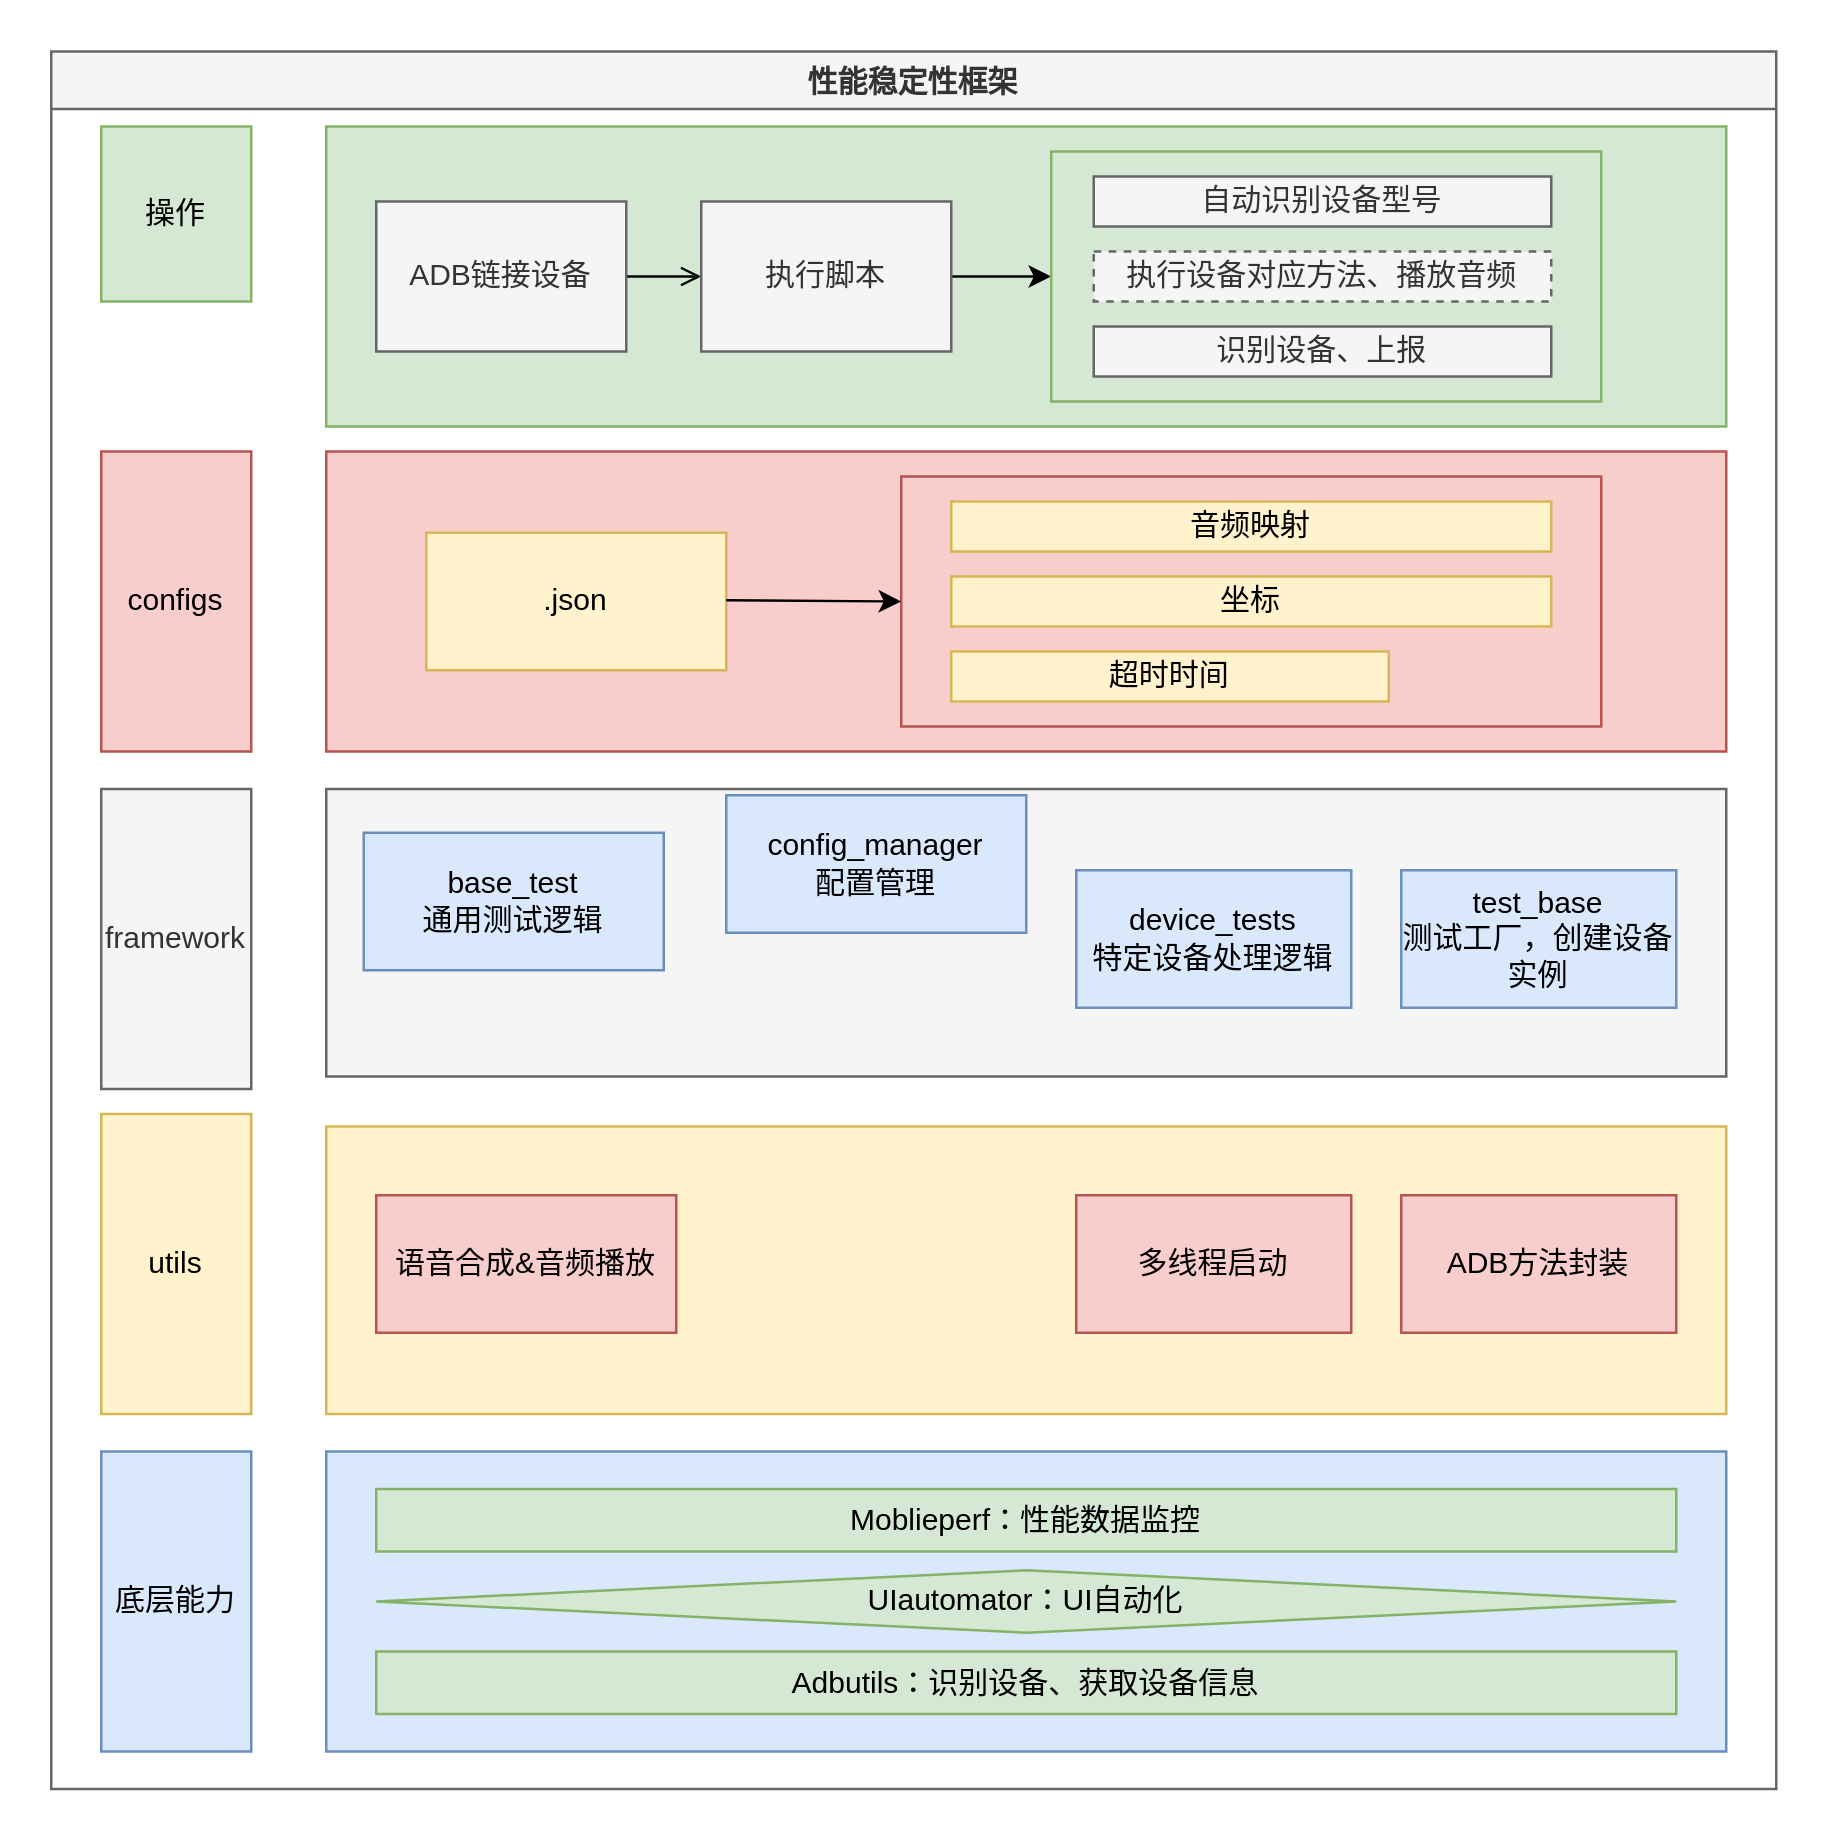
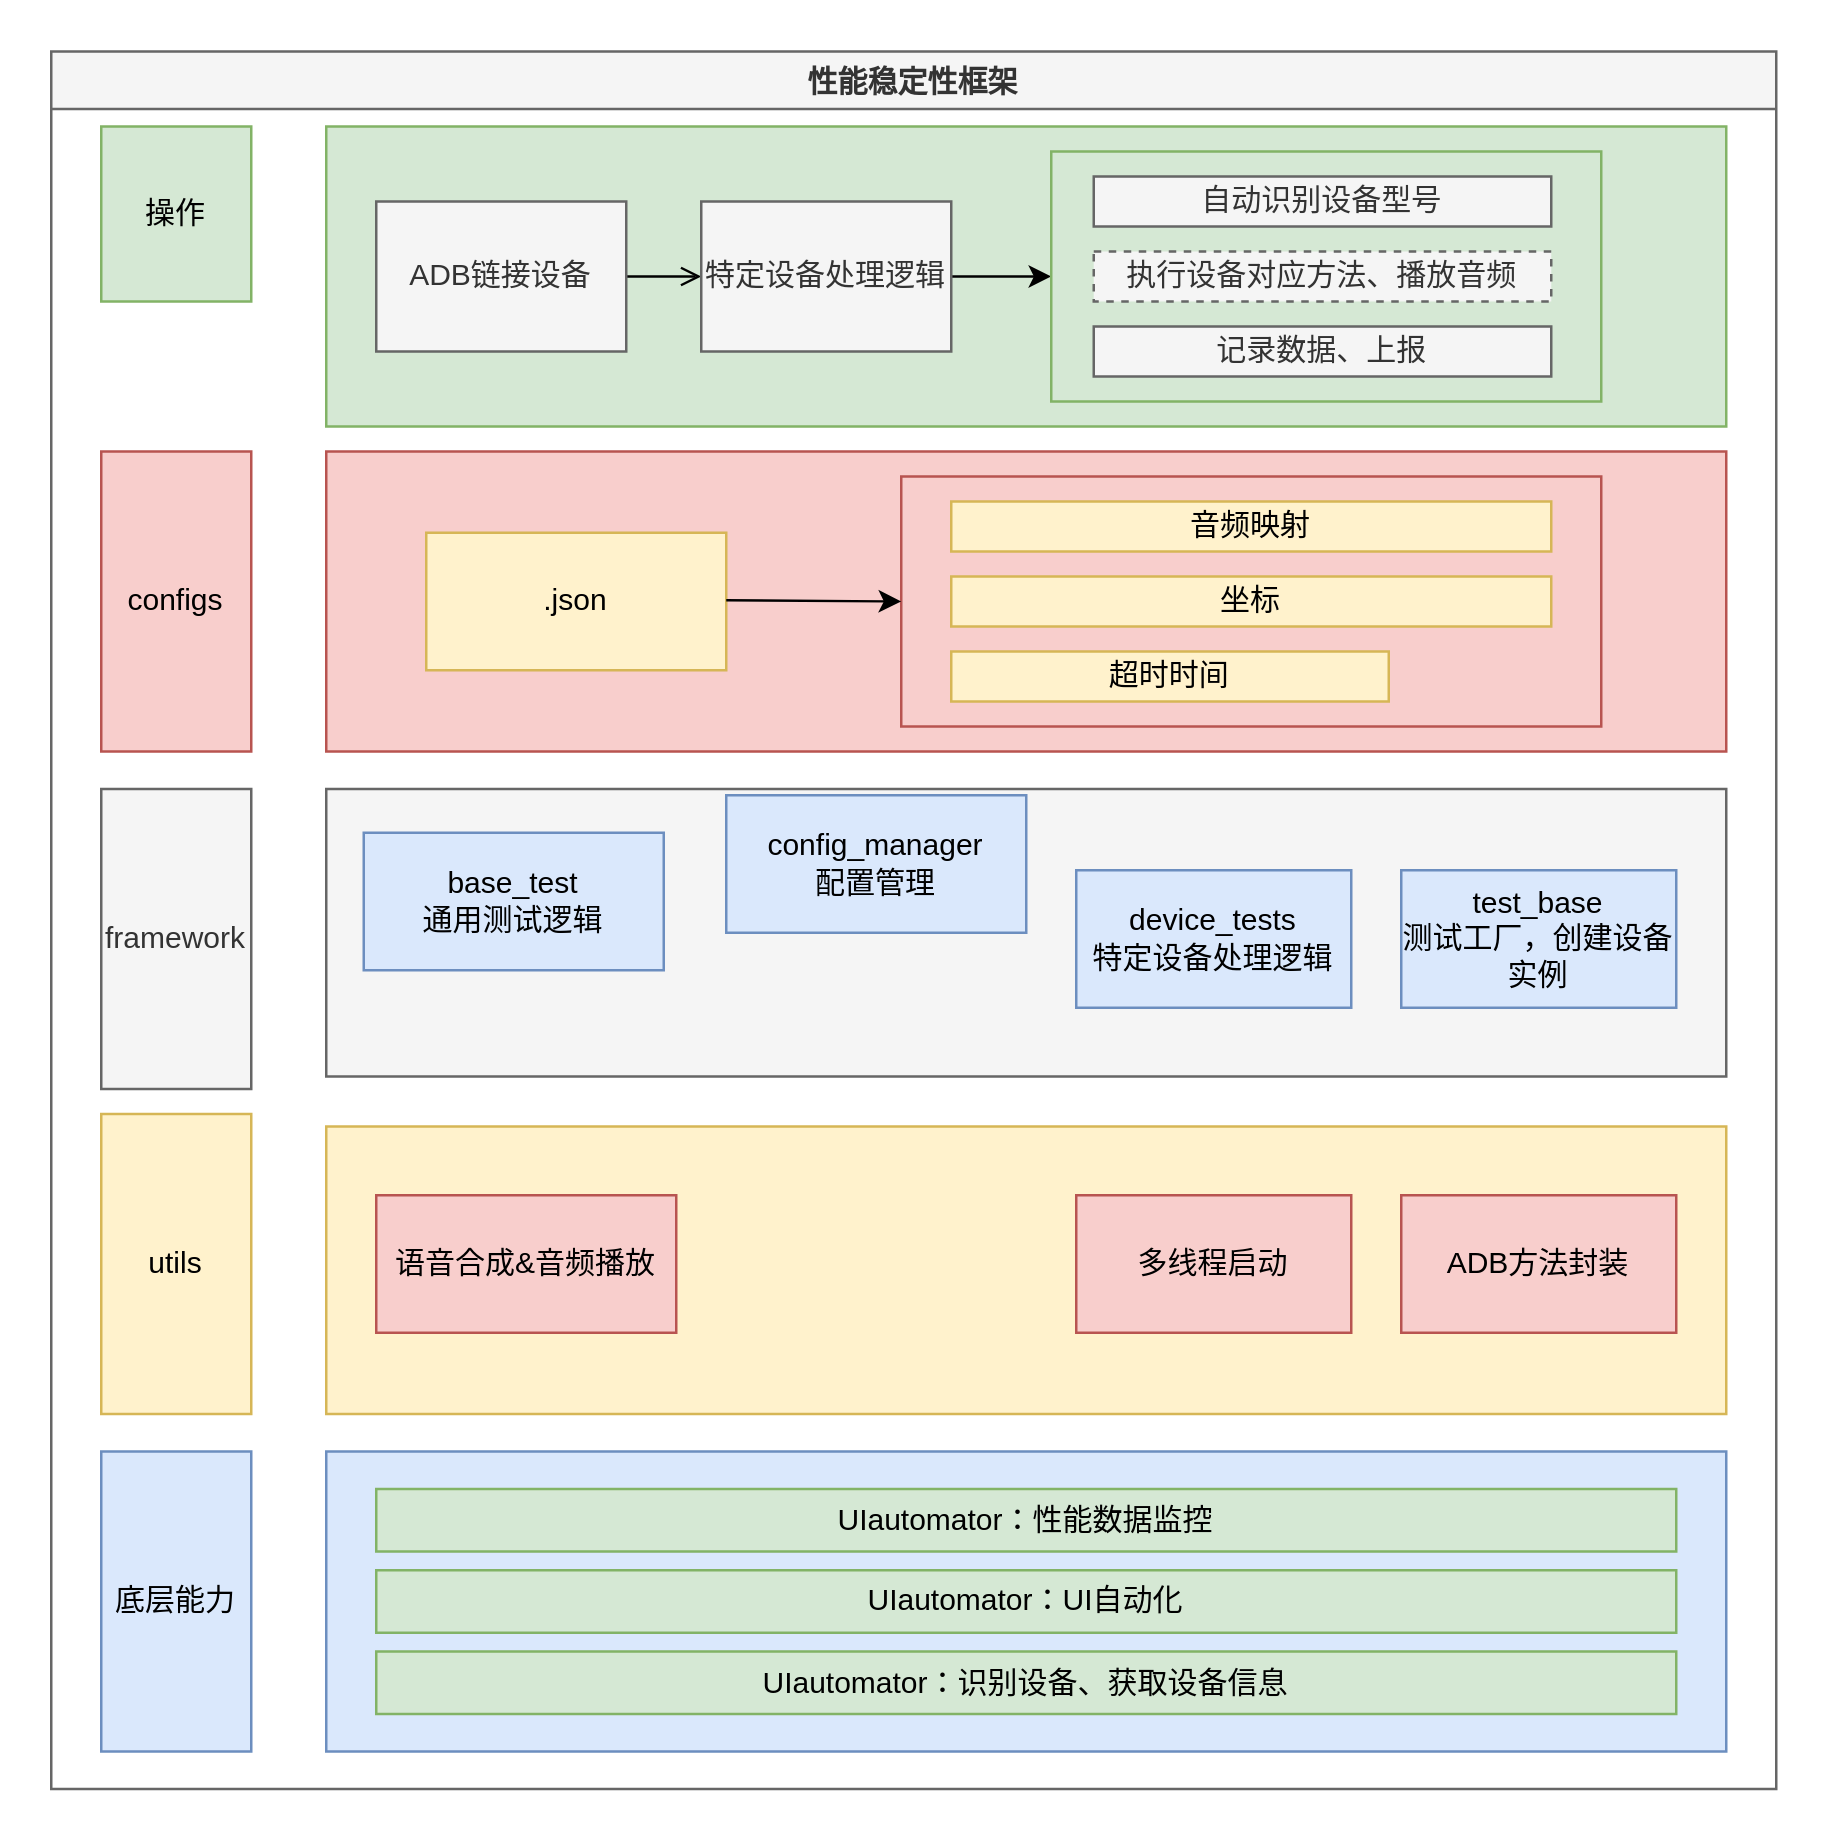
(826, 276) -> (826, 276)
(1323, 351) -> (1323, 351)
(1026, 1521) -> (1026, 1521)
(1026, 1601) -> (1026, 1601)
(1026, 1684) -> (1026, 1684)
